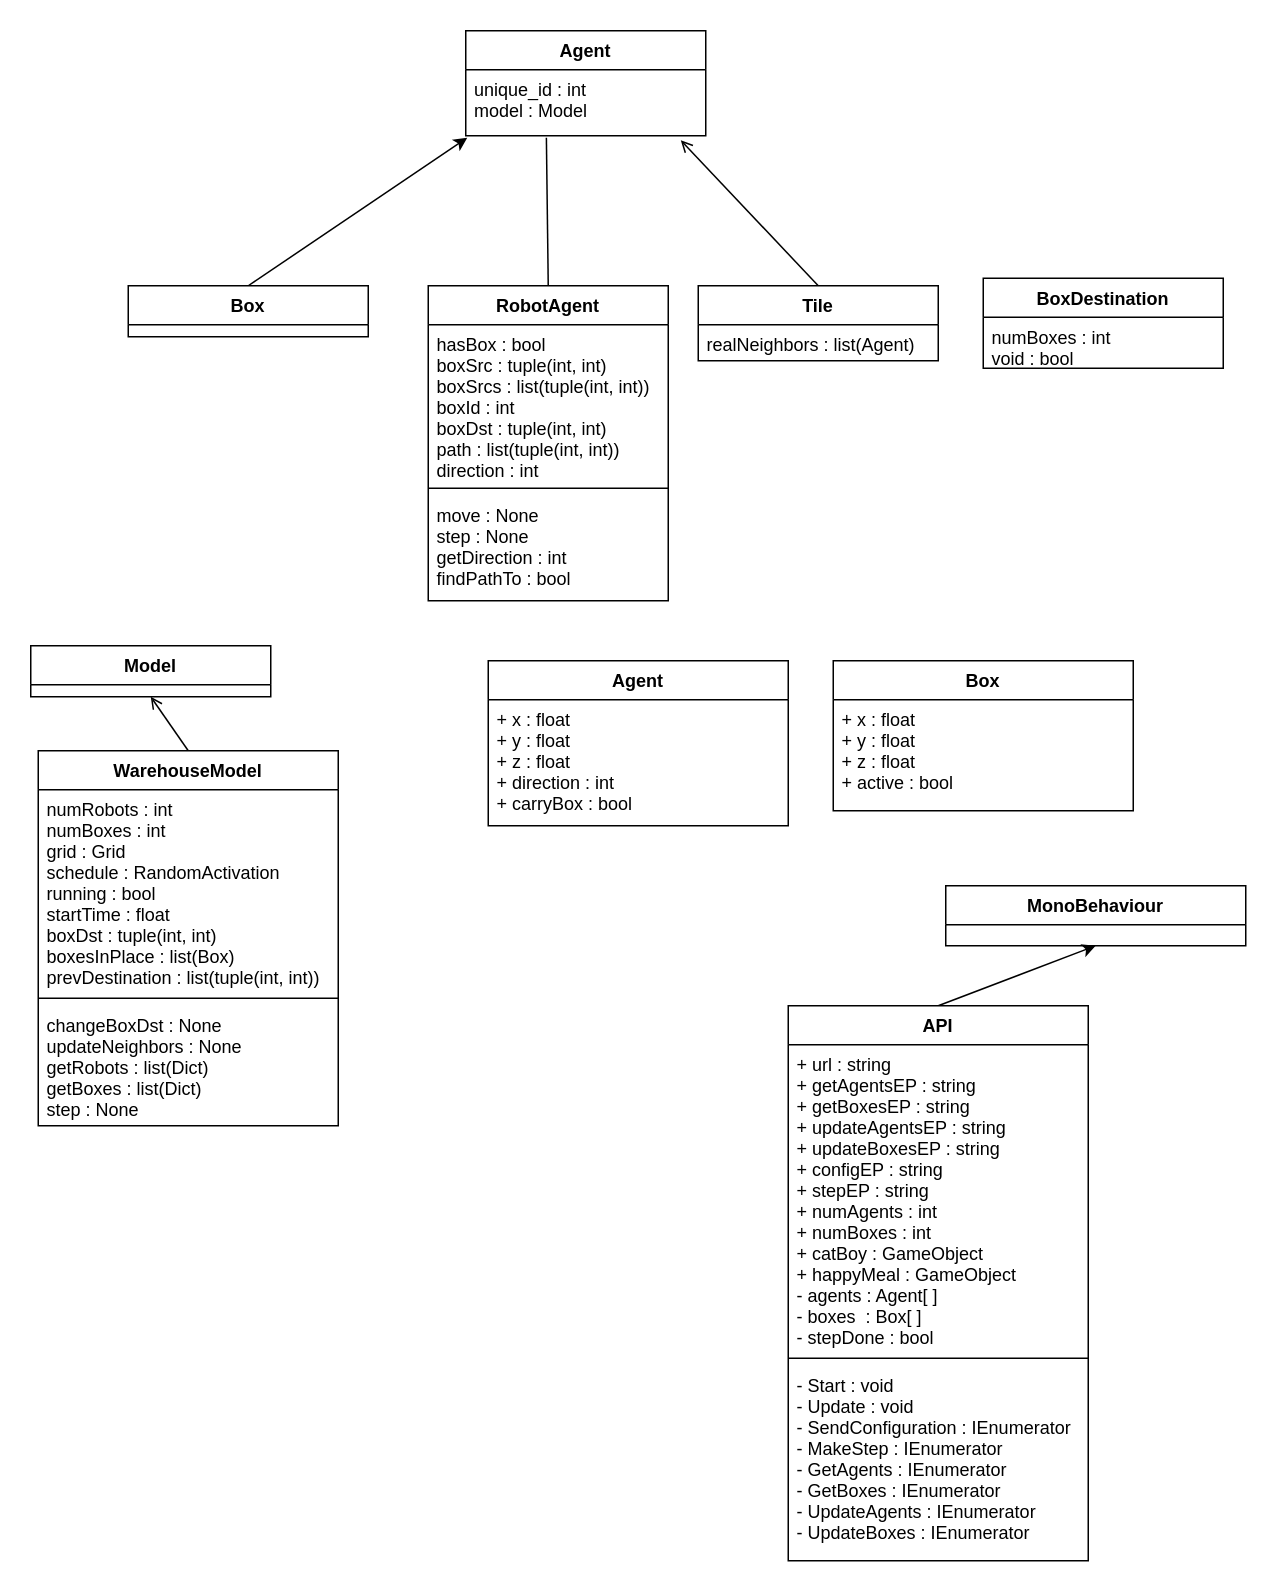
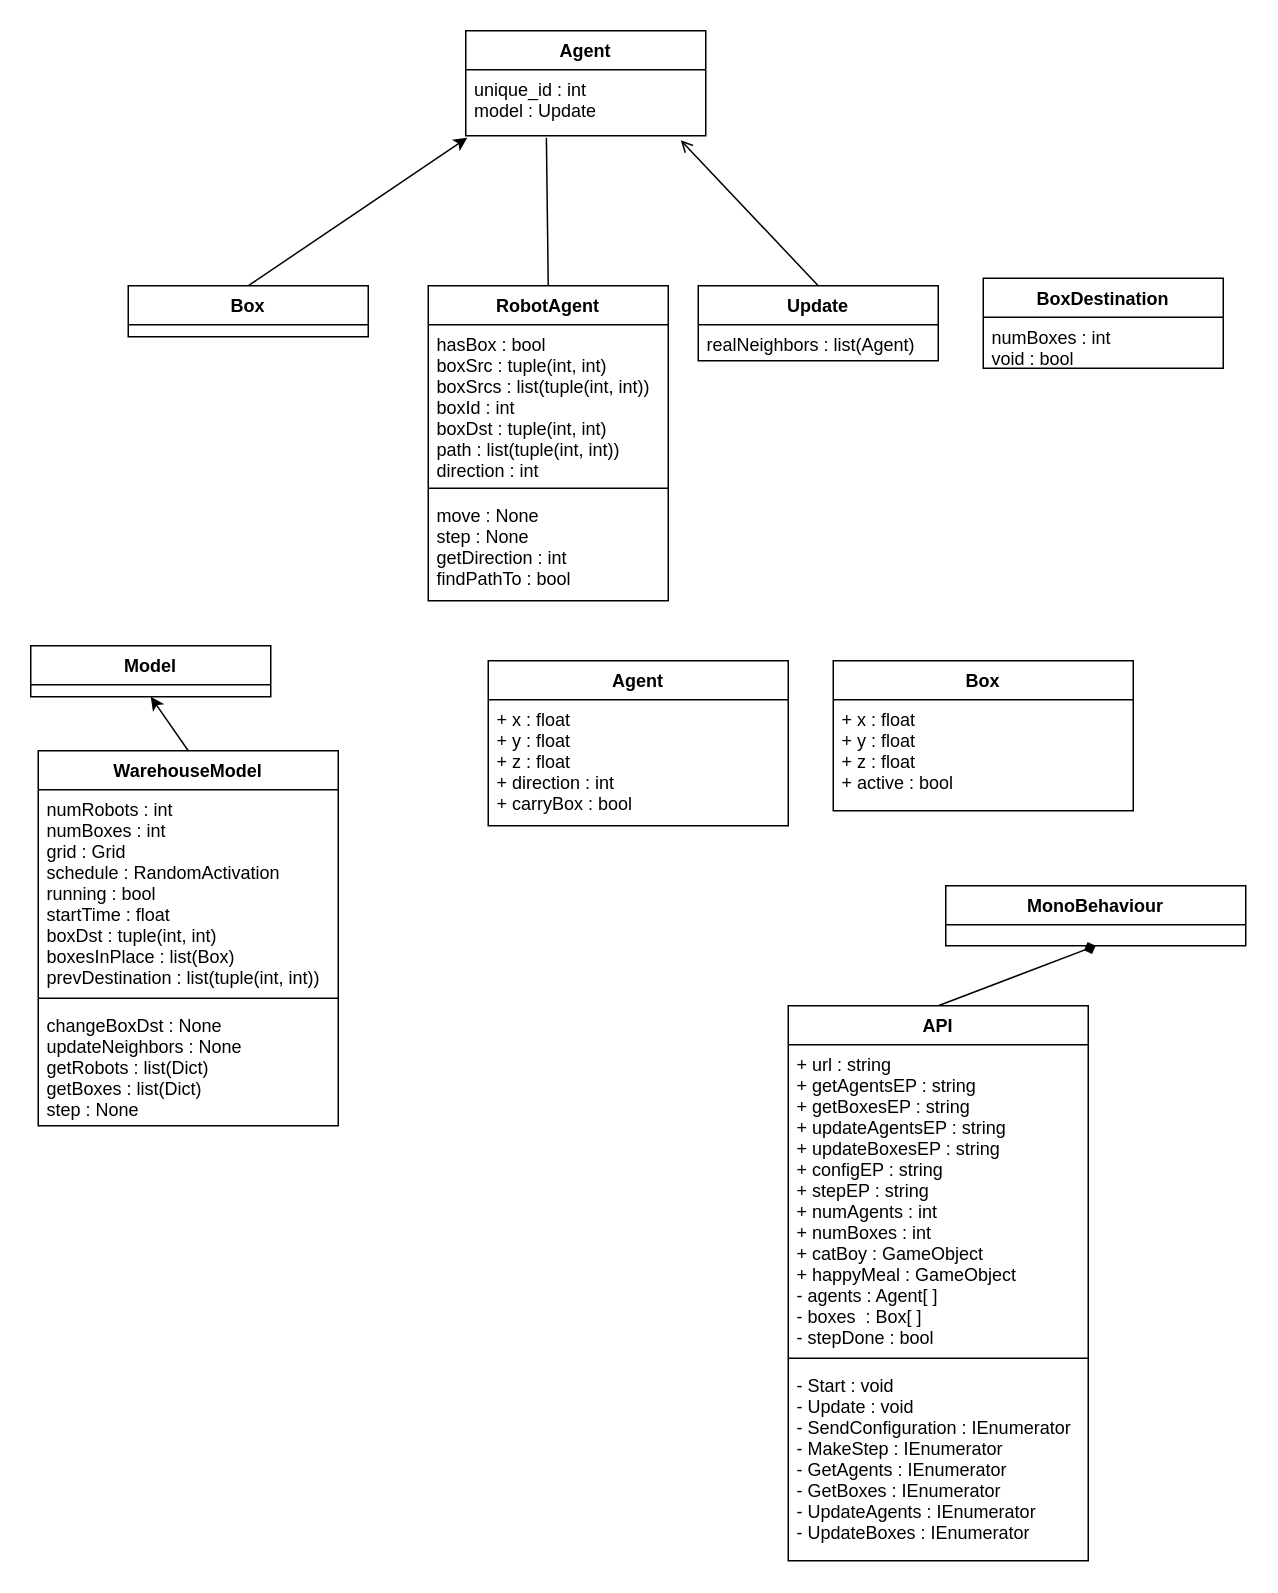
(536, 90) -> (536, 90)
(818, 306) -> (818, 306)
(155, 703) -> (157, 705)
(1085, 950) -> (1084, 950)
